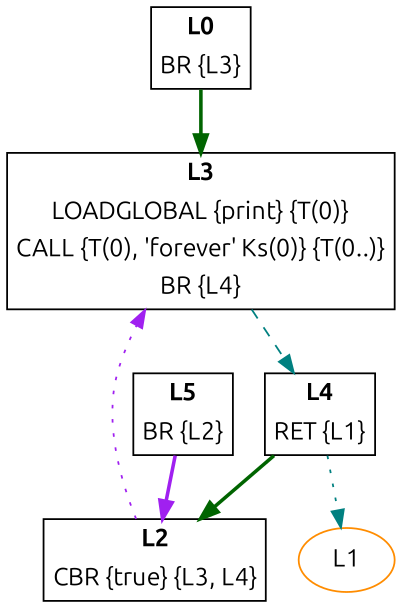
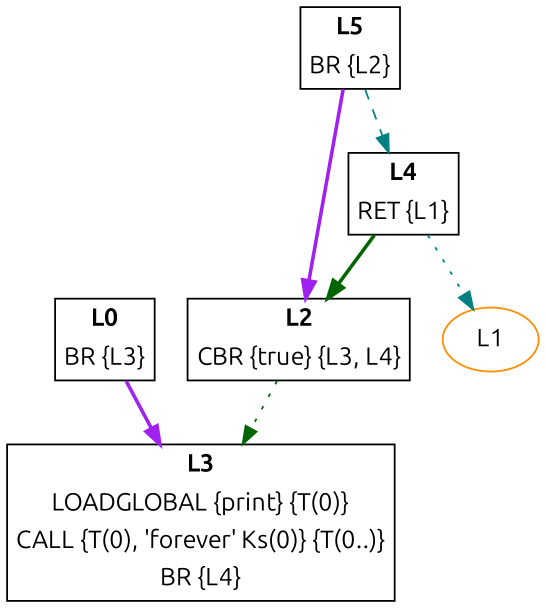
(201, 112) -> (139, 405)
(268, 334) -> (374, 113)
(113, 422) -> (264, 405)
